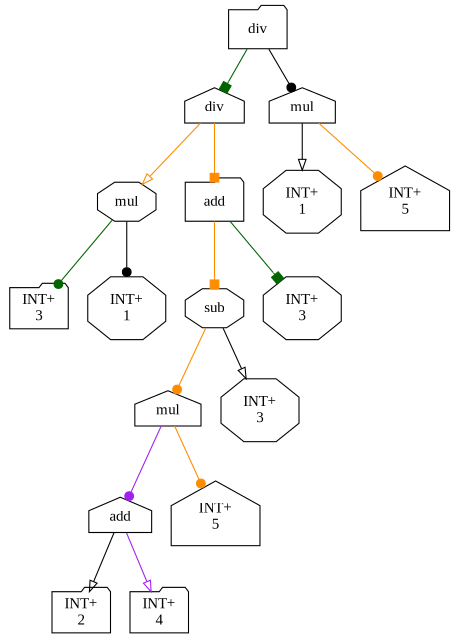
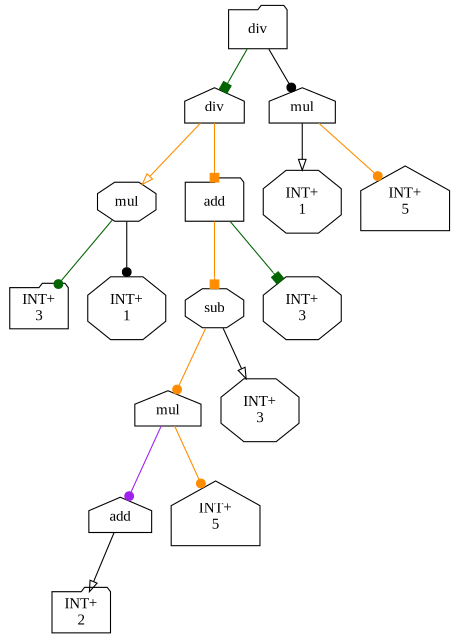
(159, 612) -> none
